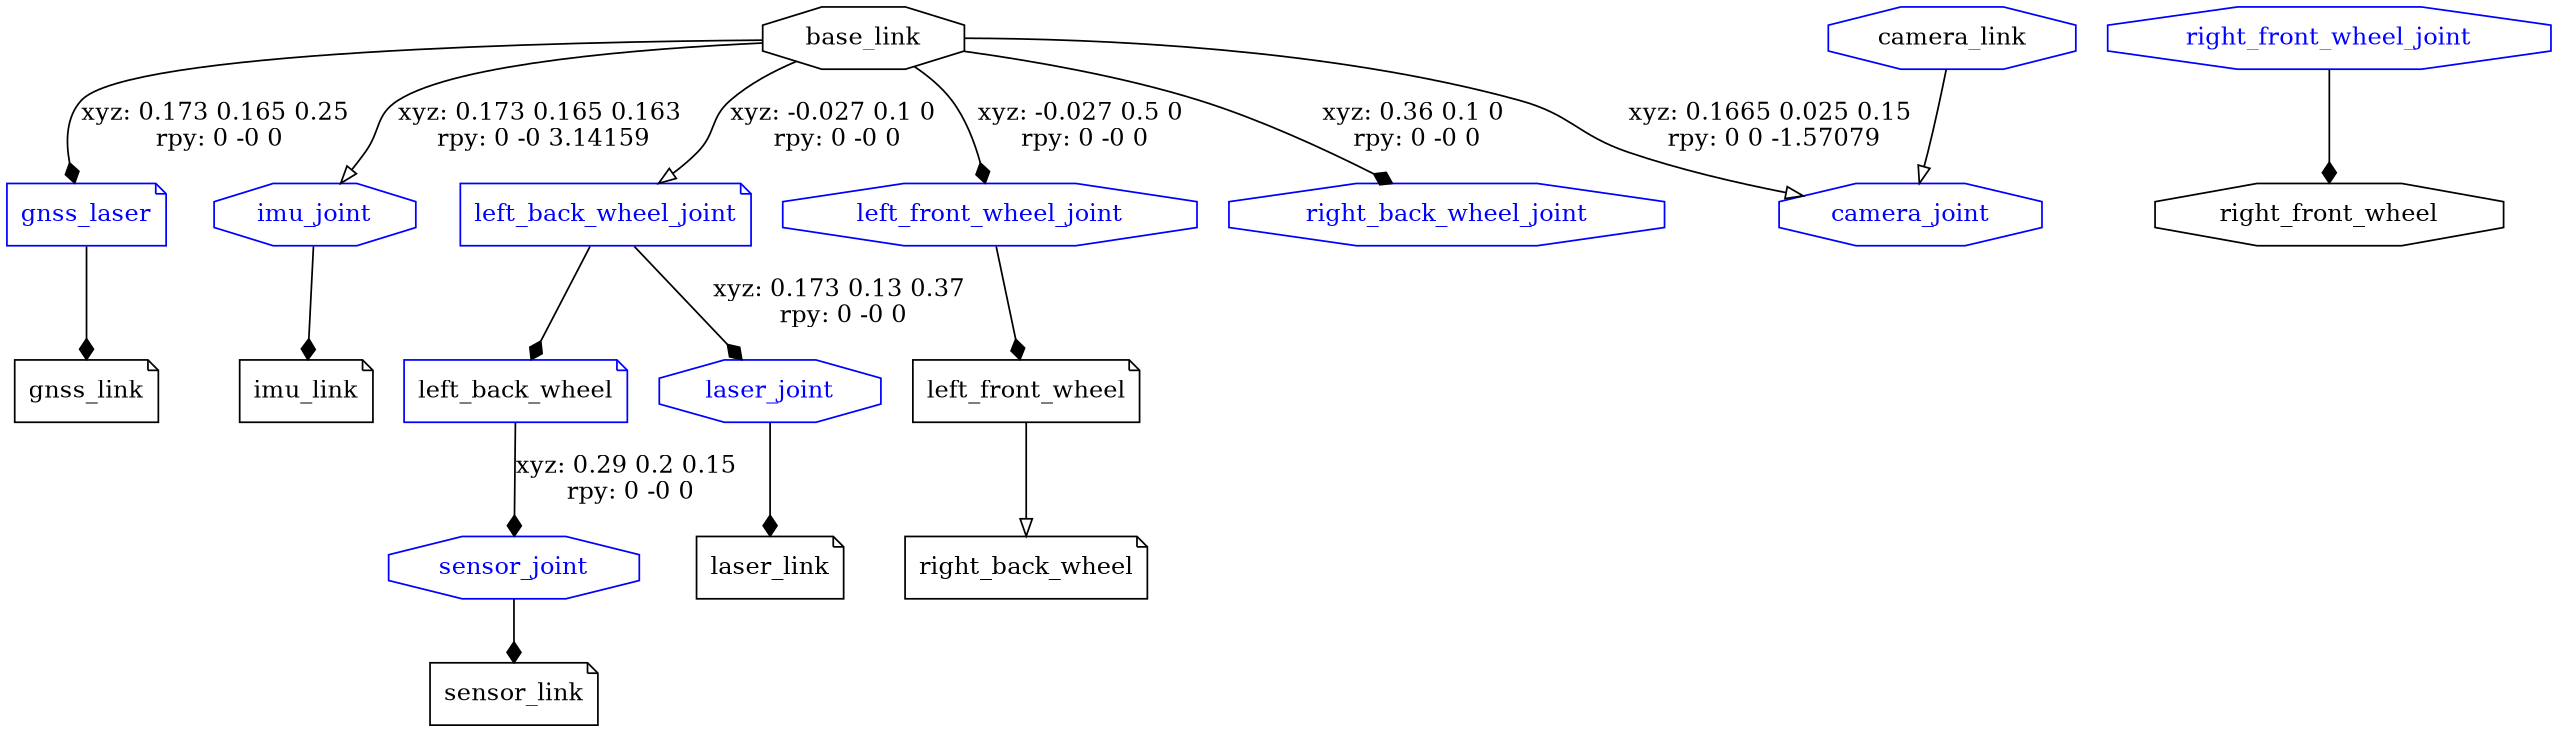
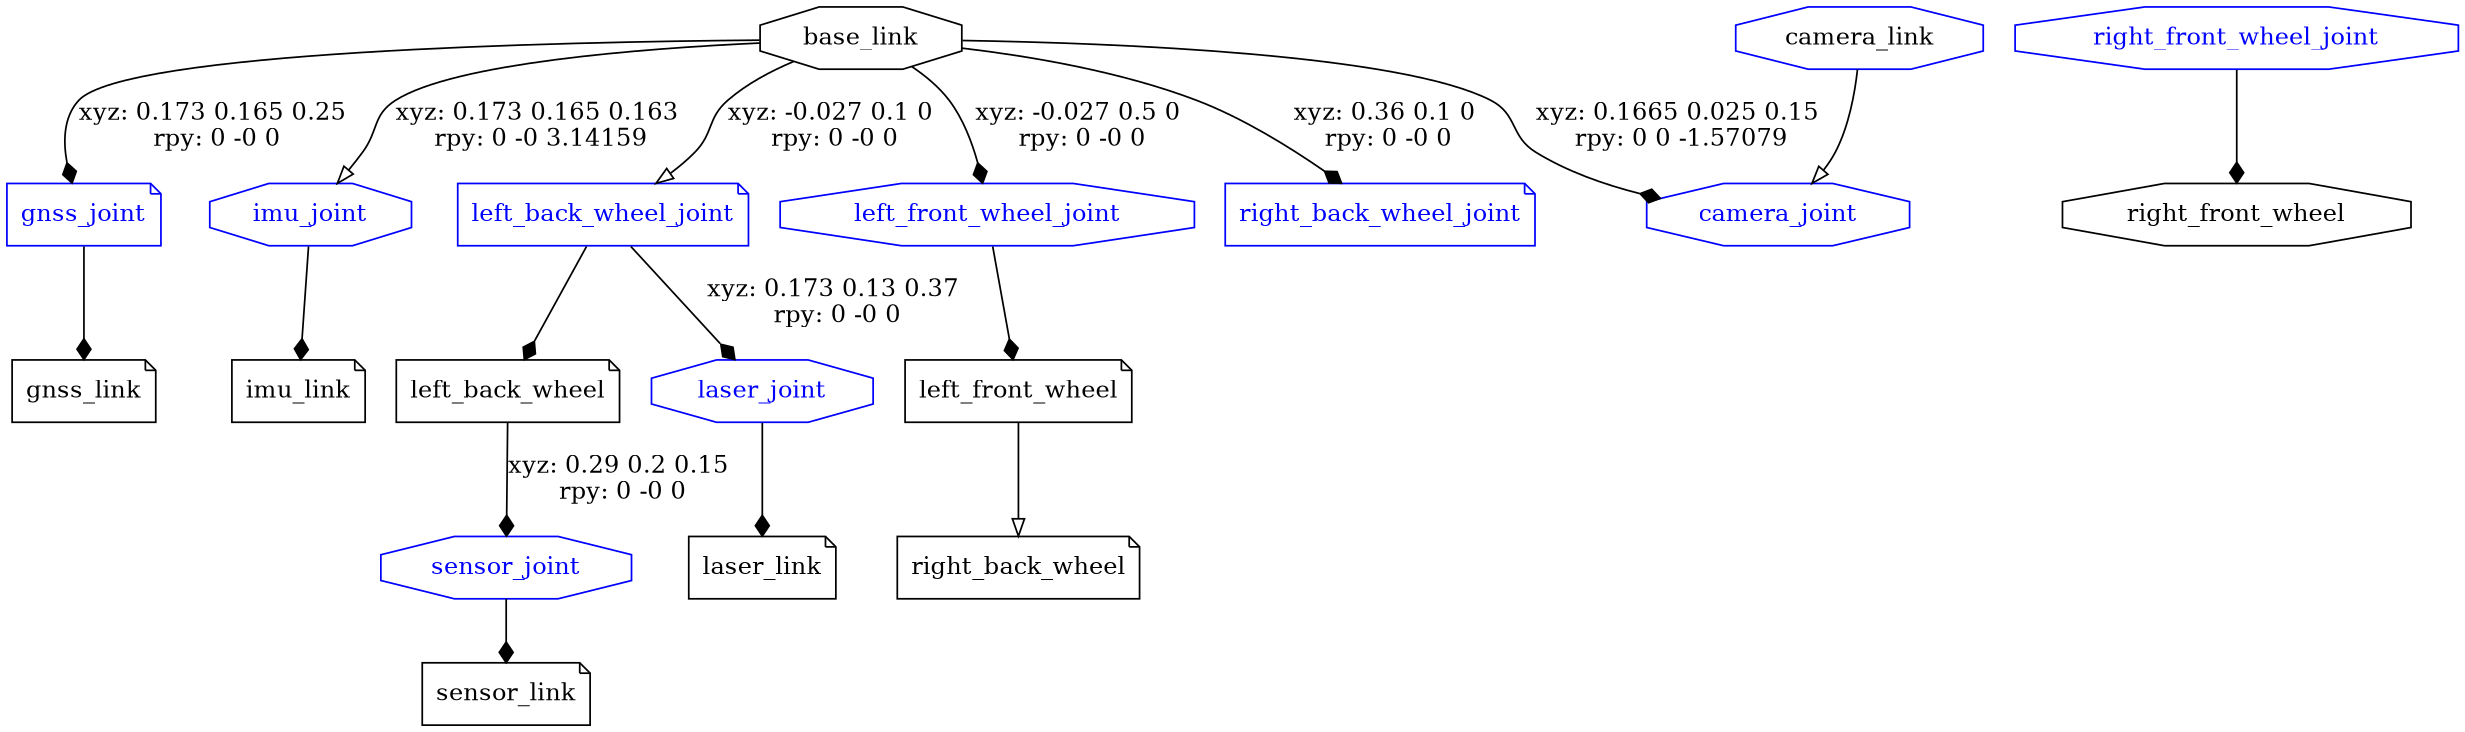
(1385, 71) -> (1320, 61)
(87, 215) -> (84, 215)
(1447, 215) -> (1380, 215)
(516, 391) -> (508, 391)
